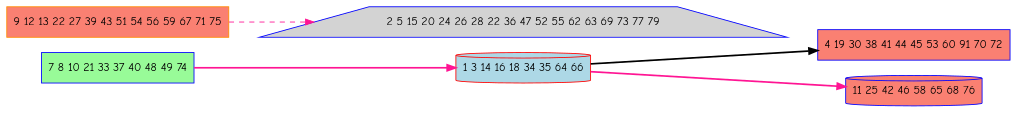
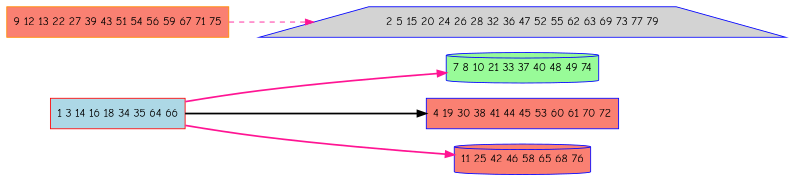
(523, 22) -> (522, 22)
(914, 45) -> (522, 114)
(118, 68) -> (522, 68)
(321, 68) -> (311, 85)
(523, 68) -> (118, 114)
